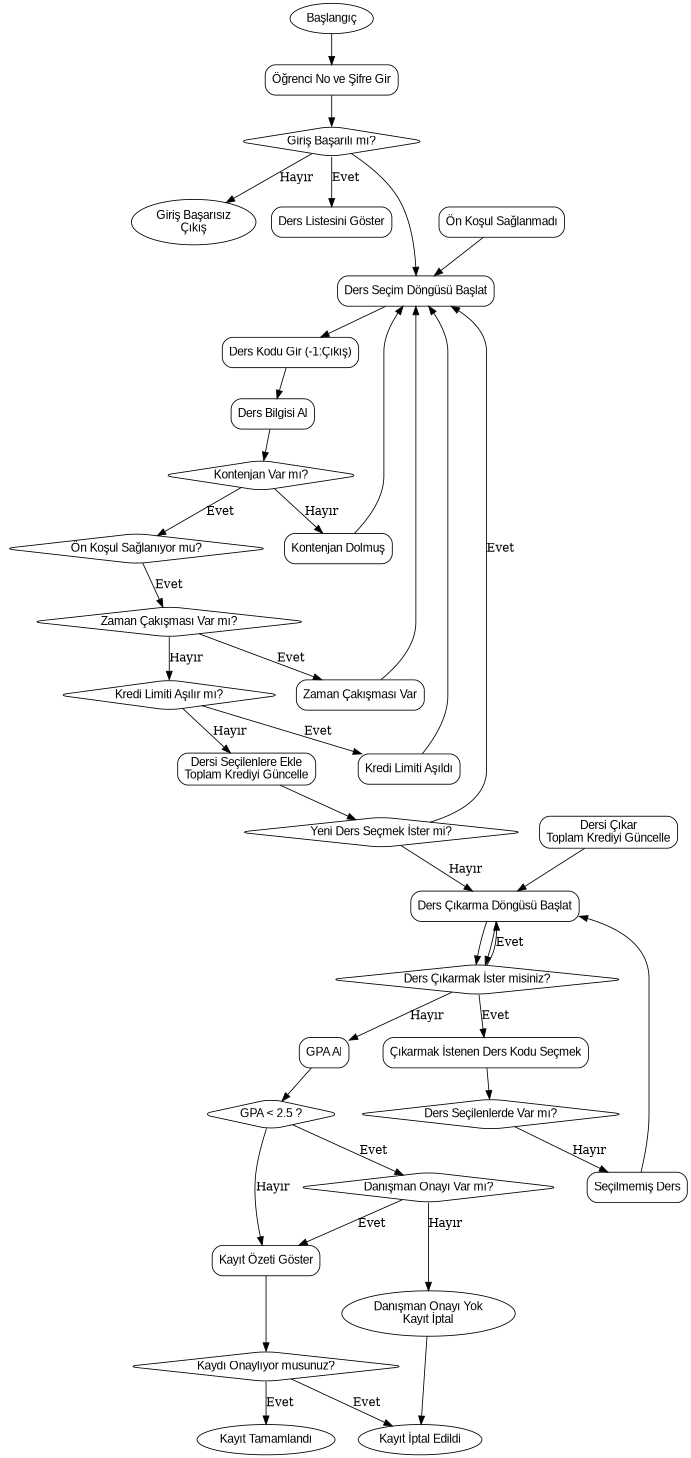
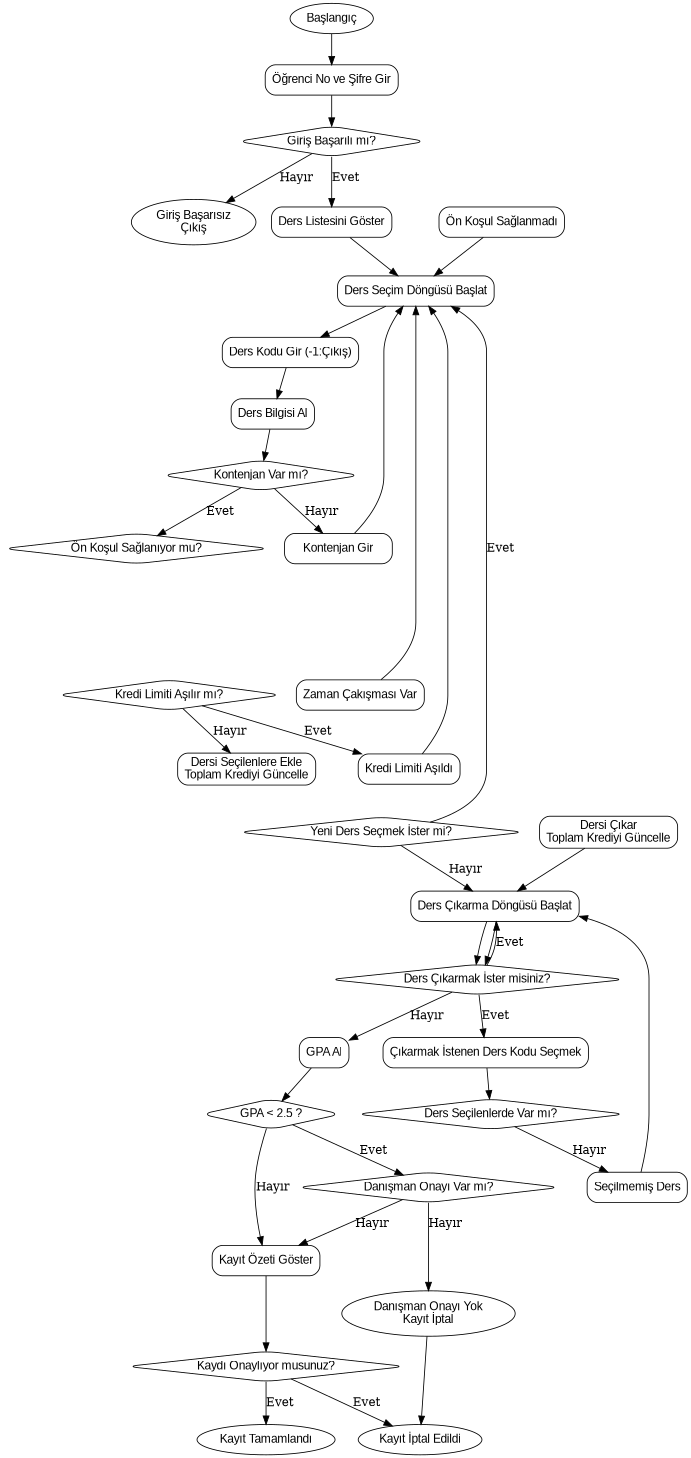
(400, 201) -> (371, 254)
(338, 549) -> (338, 549)
(169, 622) -> none
(314, 801) -> none
(372, 1224) -> (372, 1224)
